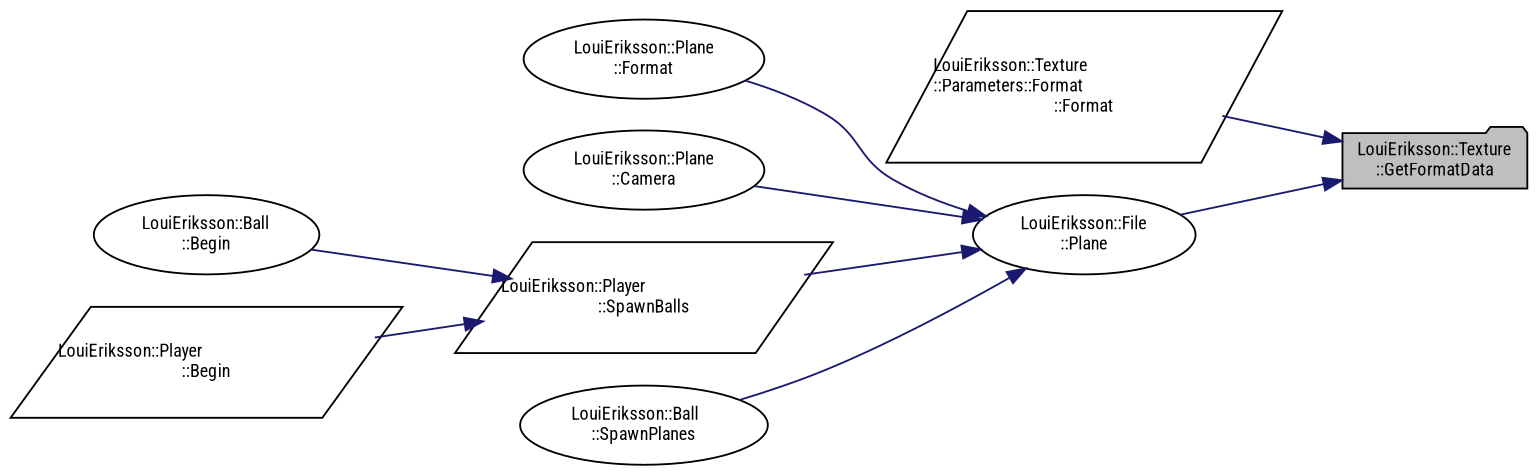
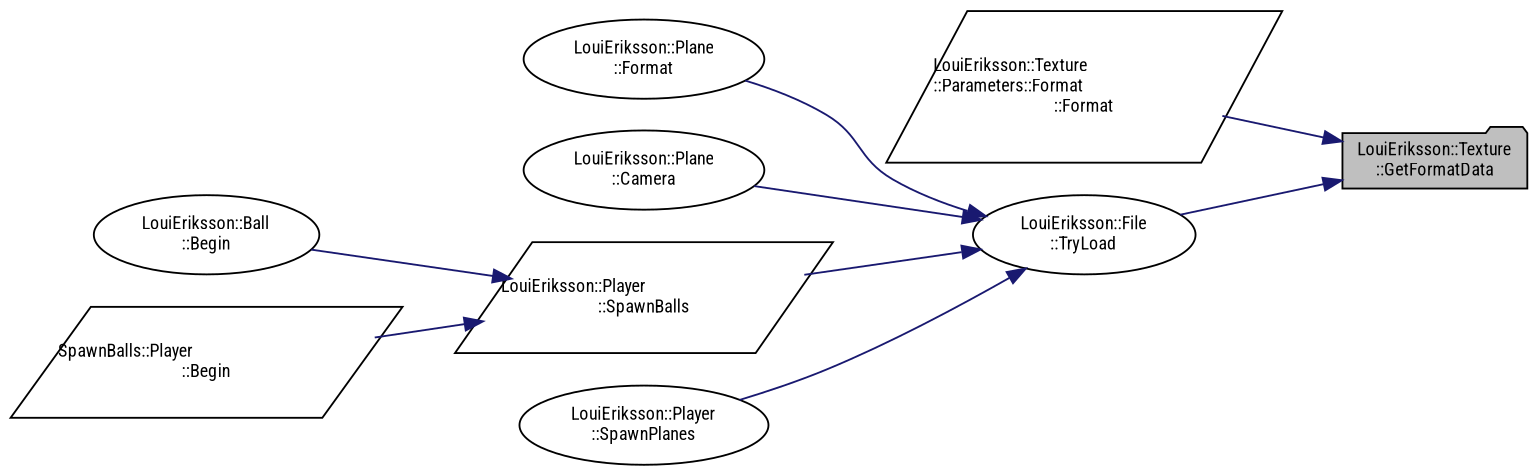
(1084, 235) -> (1084, 235)
(207, 362) -> (207, 362)
(644, 425) -> (644, 425)
